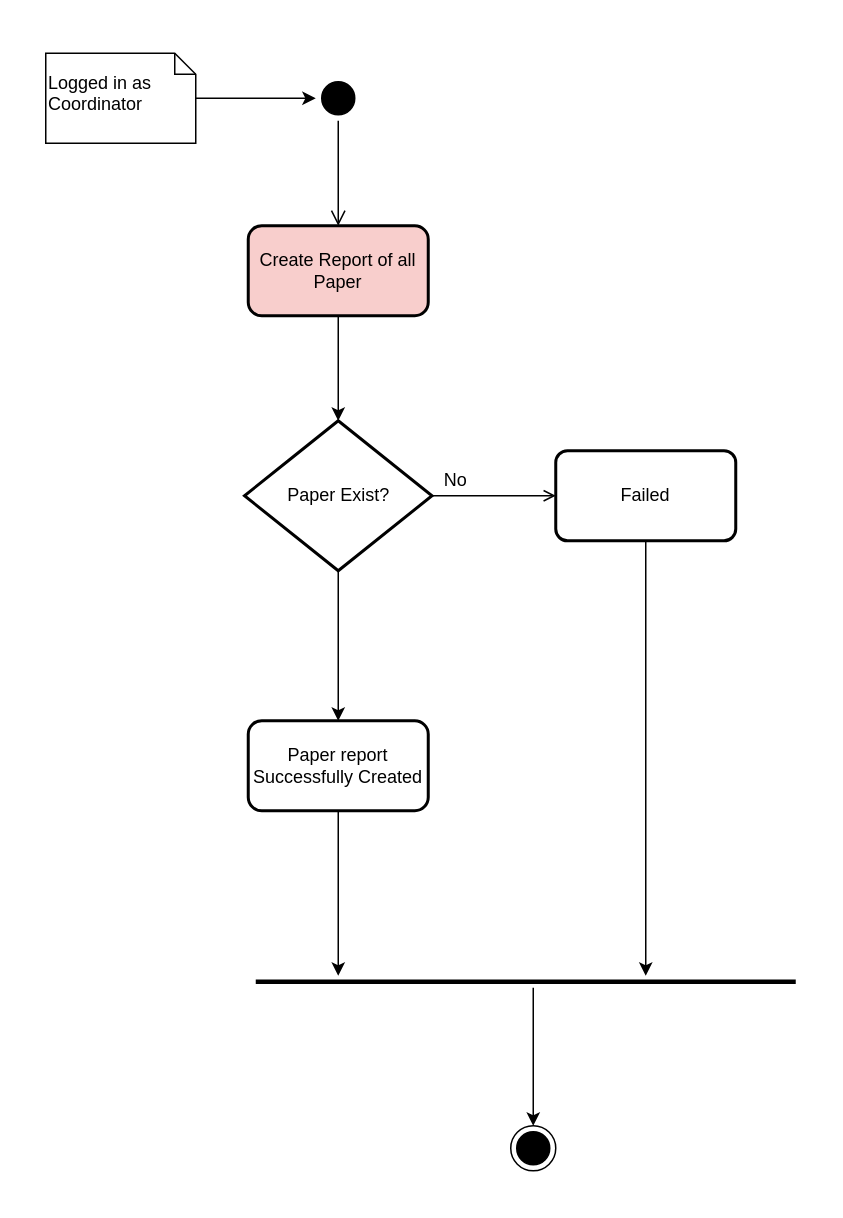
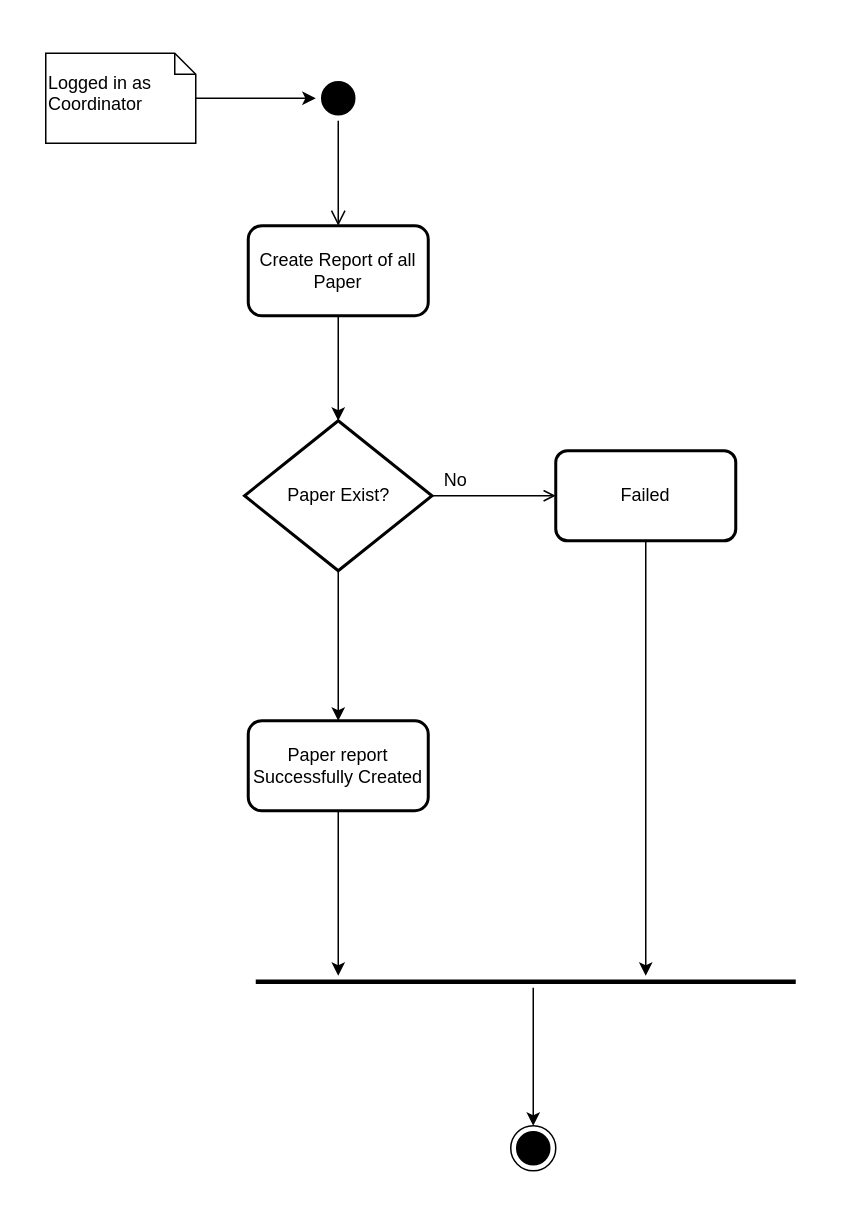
(338, 271) -> (338, 271)
